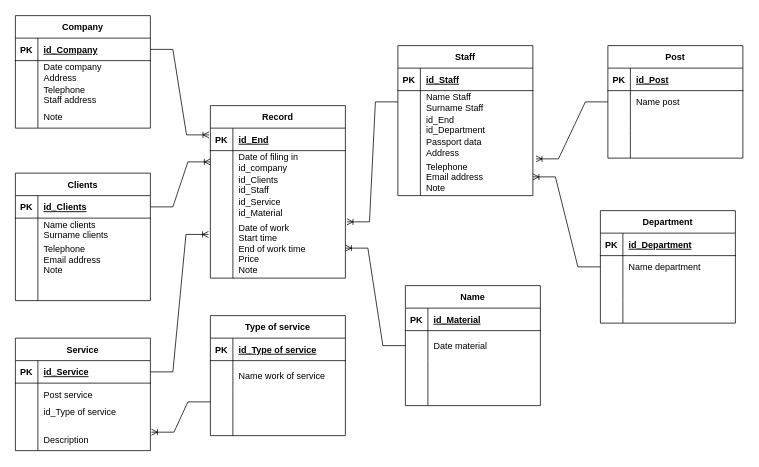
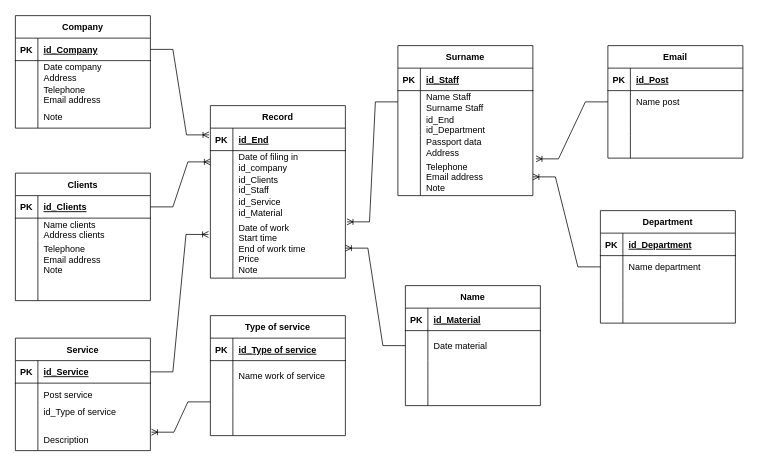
(465, 57) -> (465, 57)
(675, 57) -> (675, 57)
(65, 89) -> (65, 89)
(70, 224) -> (70, 224)
